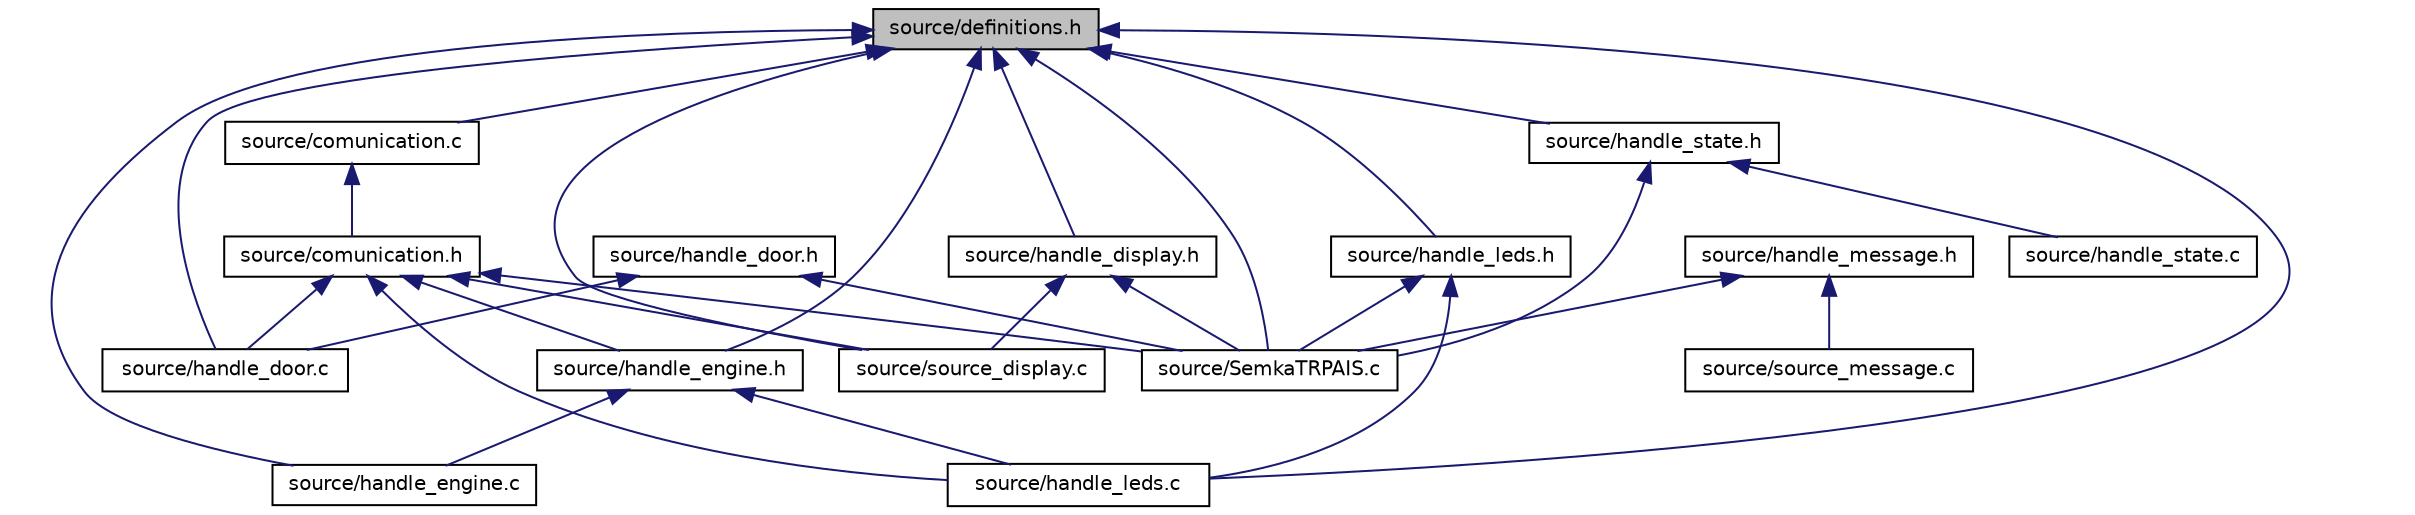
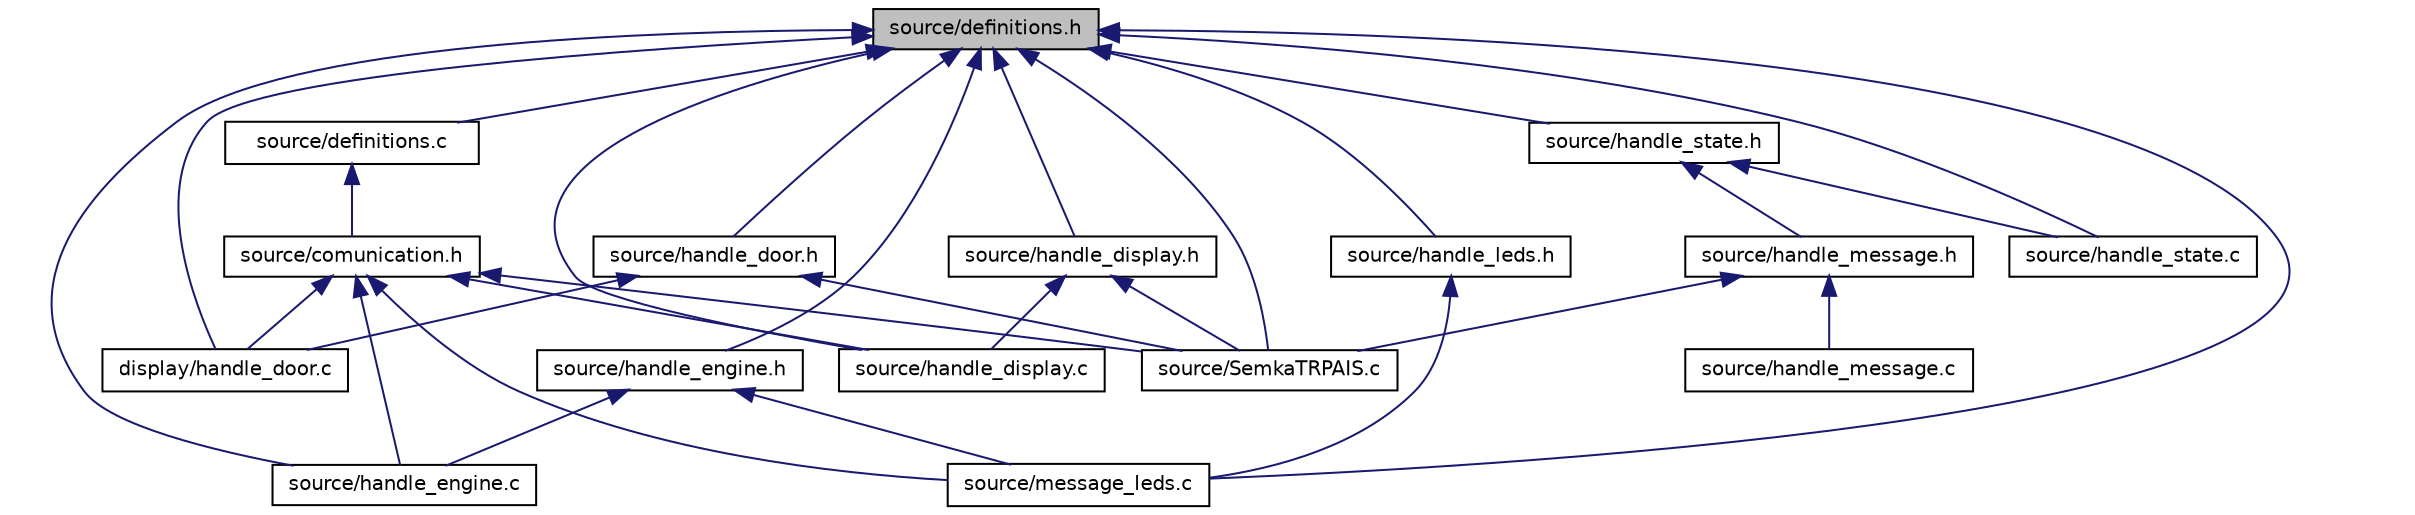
none -> (1620, 86)
(352, 143) -> (352, 143)
none -> (835, 145)
(1555, 300) -> (1750, 205)
(521, 317) -> (380, 381)
(1352, 319) -> none
(225, 370) -> (225, 370)
(972, 370) -> (972, 370)
(1829, 370) -> (1829, 370)
(1079, 485) -> (1079, 485)
